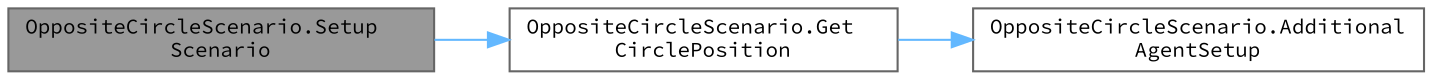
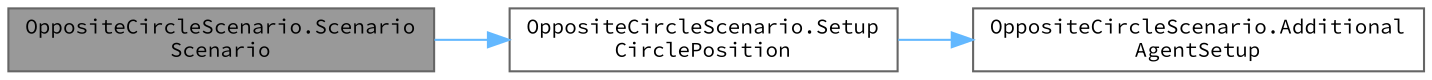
(221, 40) -> (221, 40)
(704, 40) -> (704, 40)
